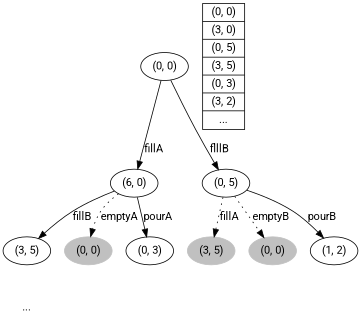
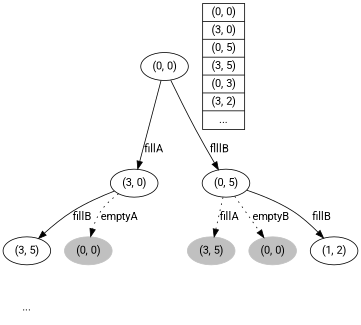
(134, 183) -> (134, 183)
(322, 217) -> (322, 217)
(150, 251) -> none
